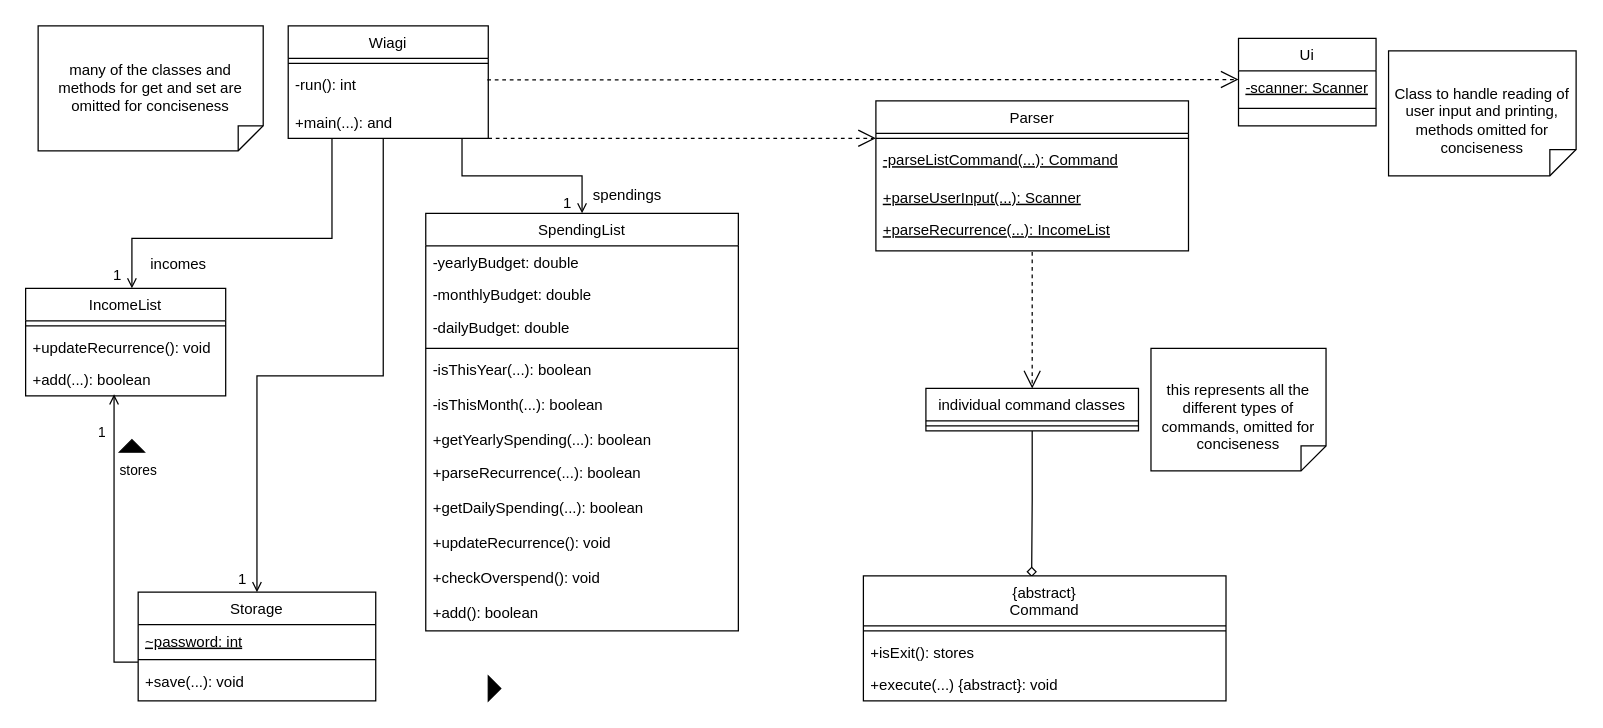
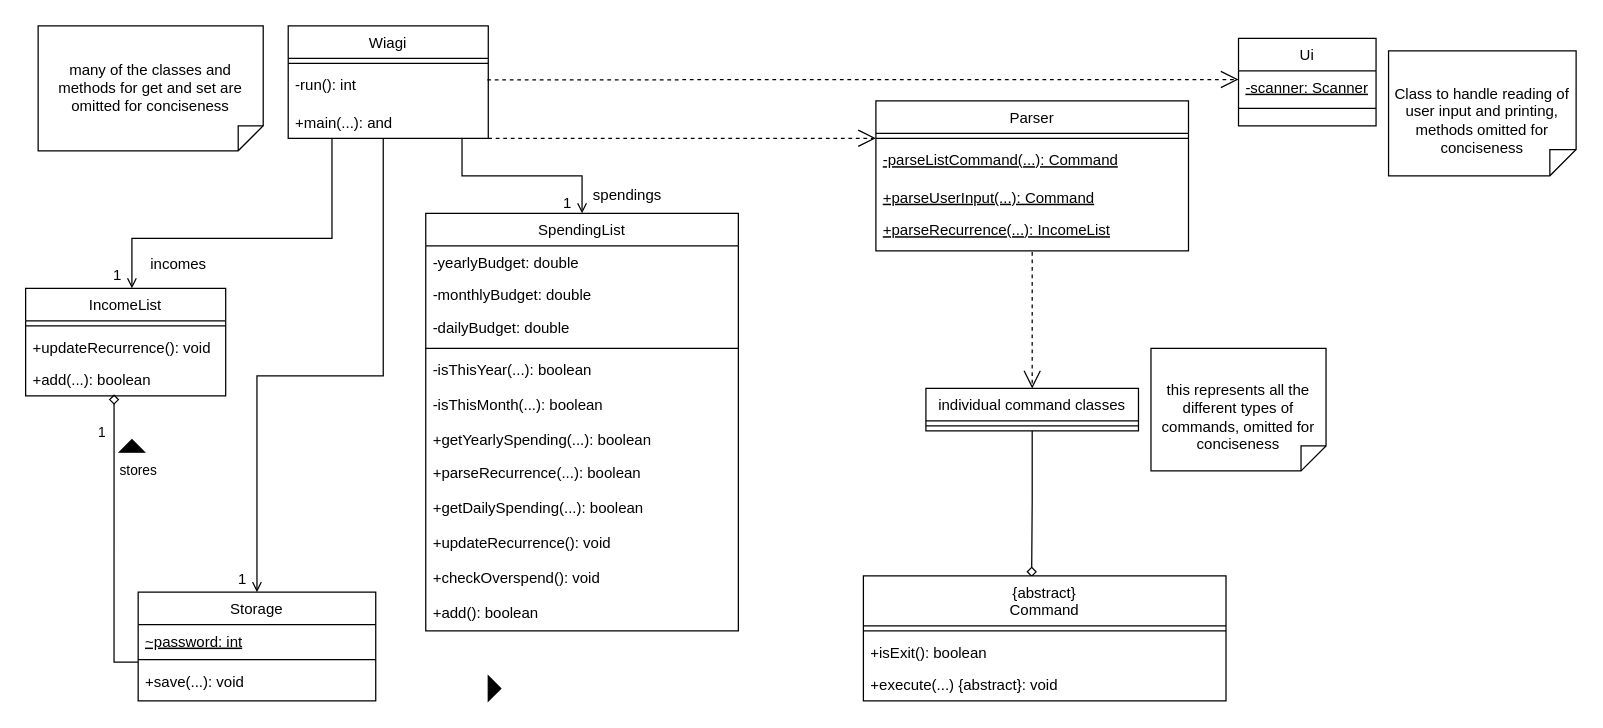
(995, 198) -> (995, 198)
(114, 401) -> (114, 404)
(934, 653) -> (936, 653)
